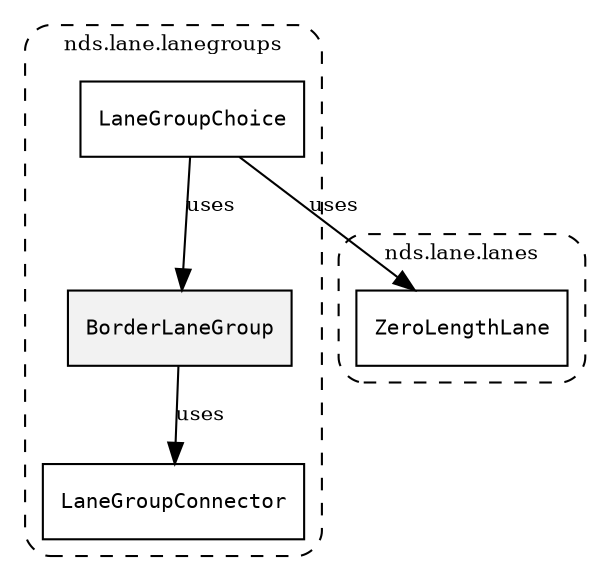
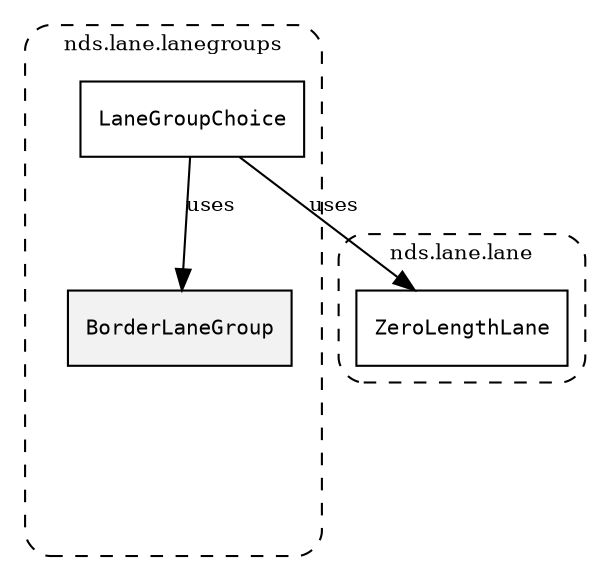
(462, 254) -> (462, 254)
(173, 502) -> none
